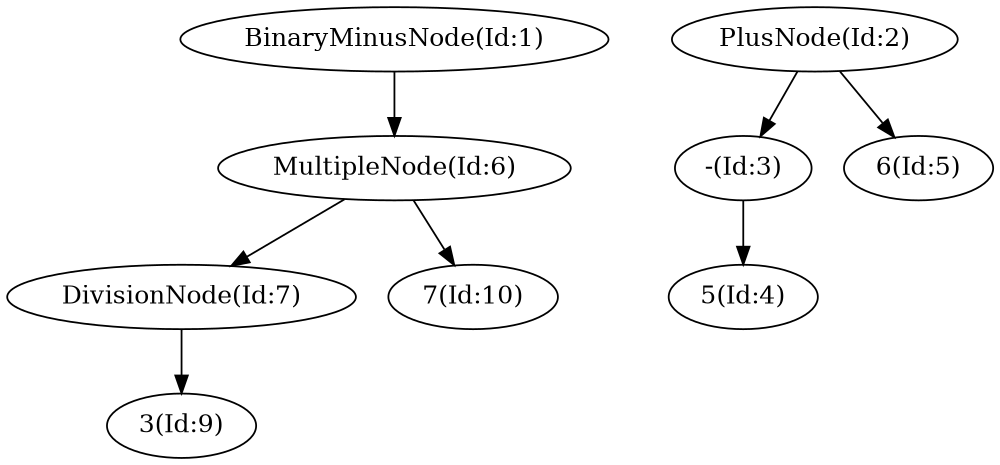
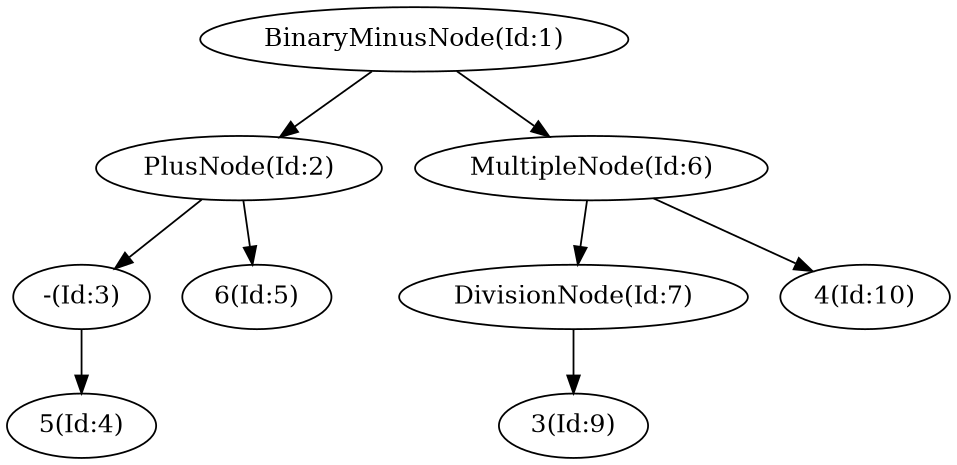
none -> (333, 99)
(473, 297) -> (865, 297)
